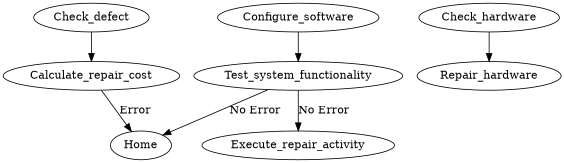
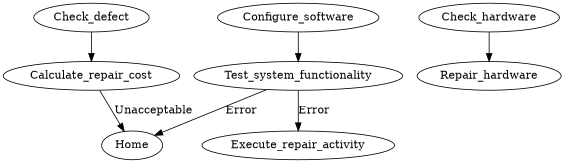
(135, 111) -> (154, 111)
(255, 111) -> (242, 111)
(324, 111) -> (314, 111)
